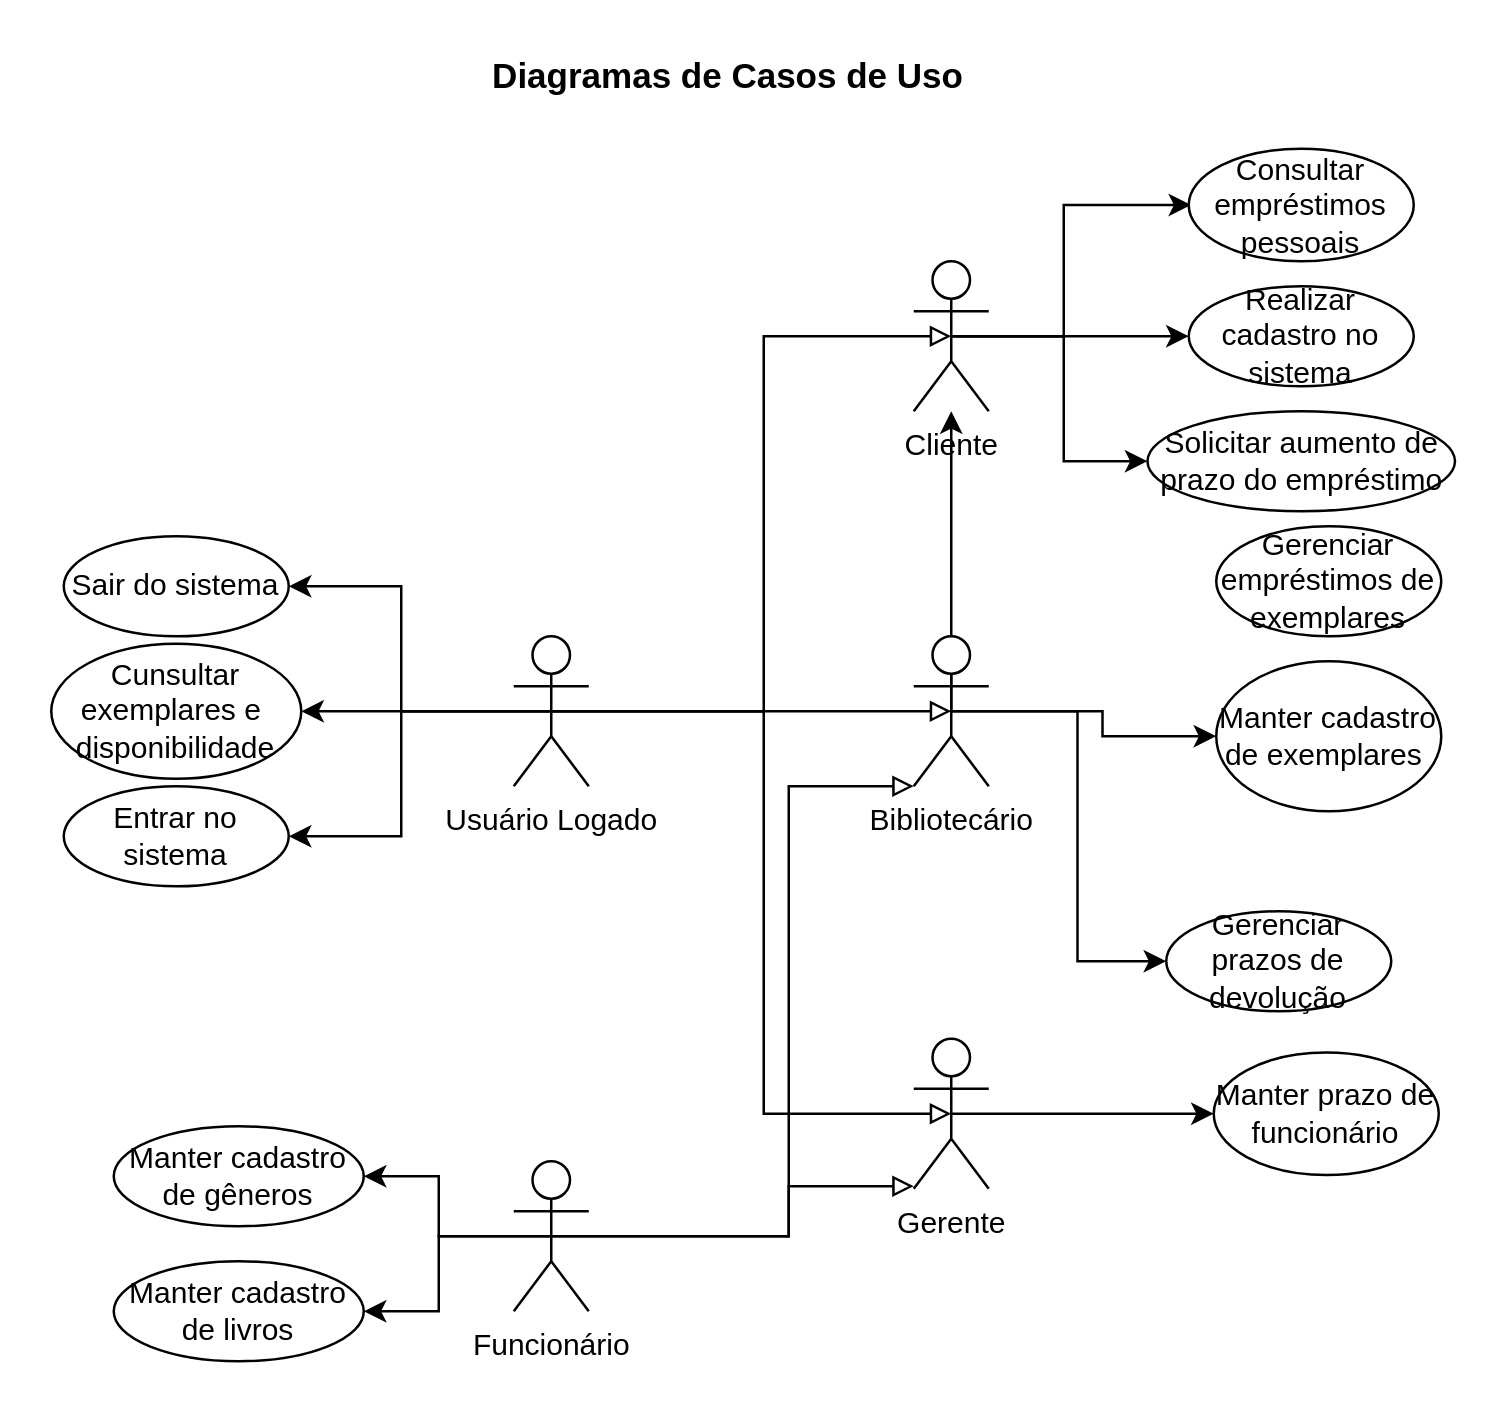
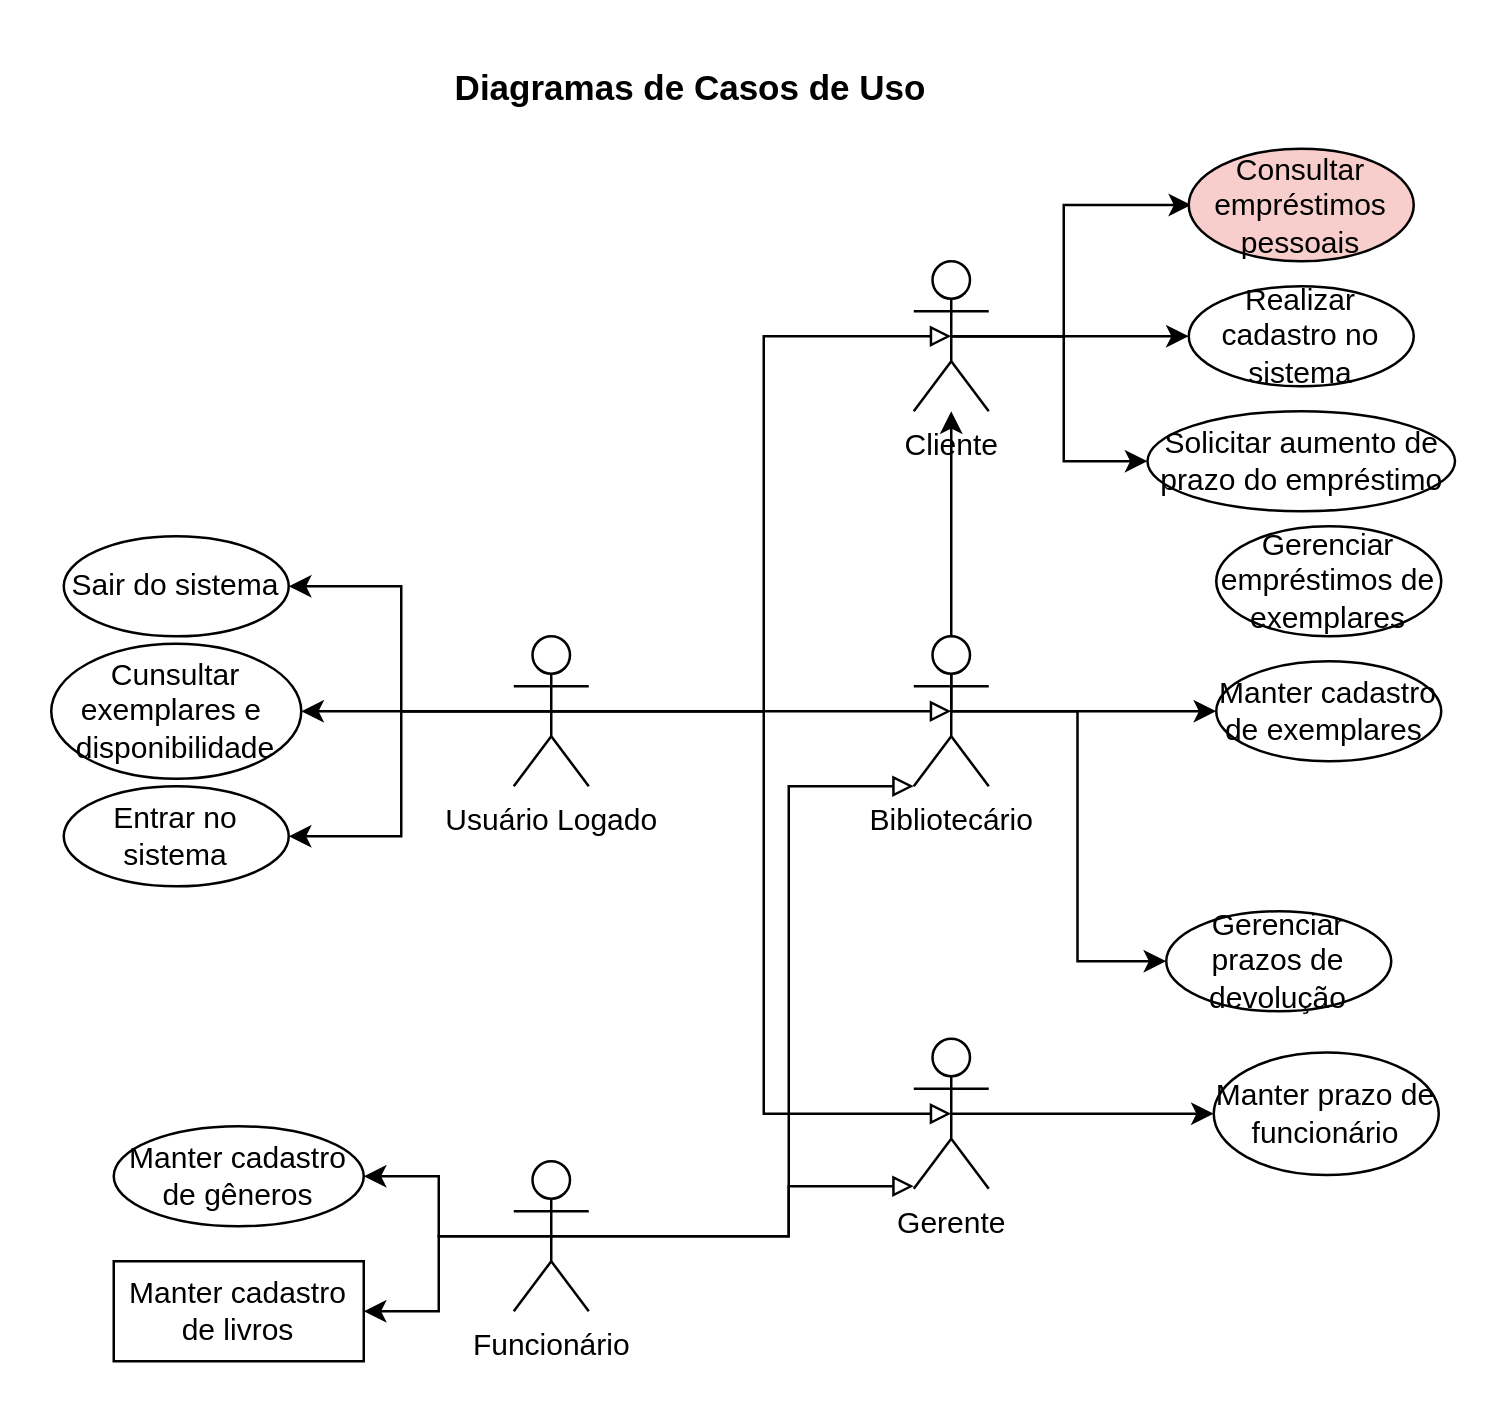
(729, 76) -> (691, 89)
(1301, 205) -> (1301, 205)
(1329, 736) -> (1329, 711)
(239, 1311) -> (239, 1311)
